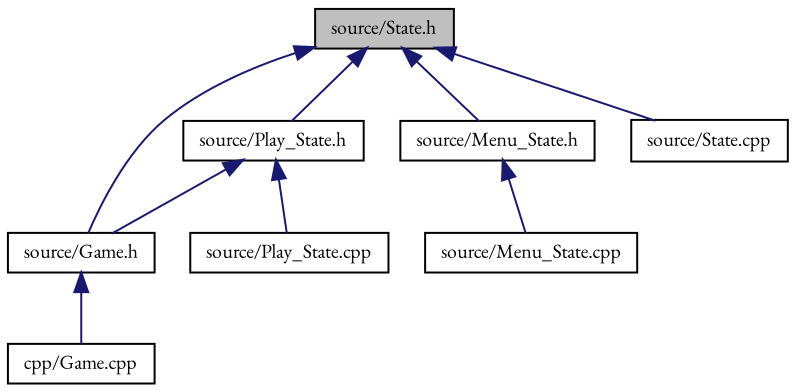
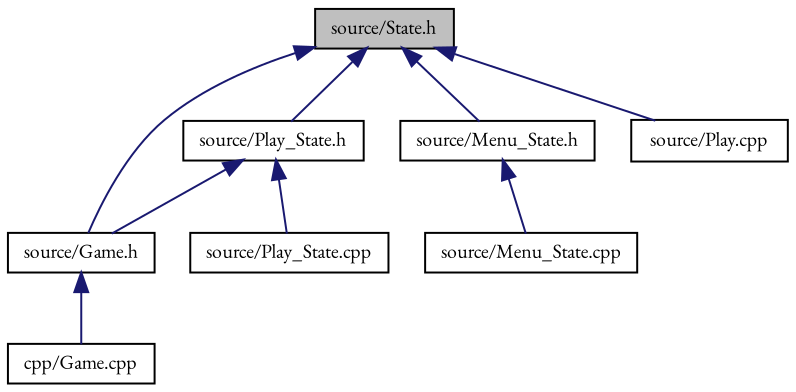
(710, 141) -> (710, 141)
